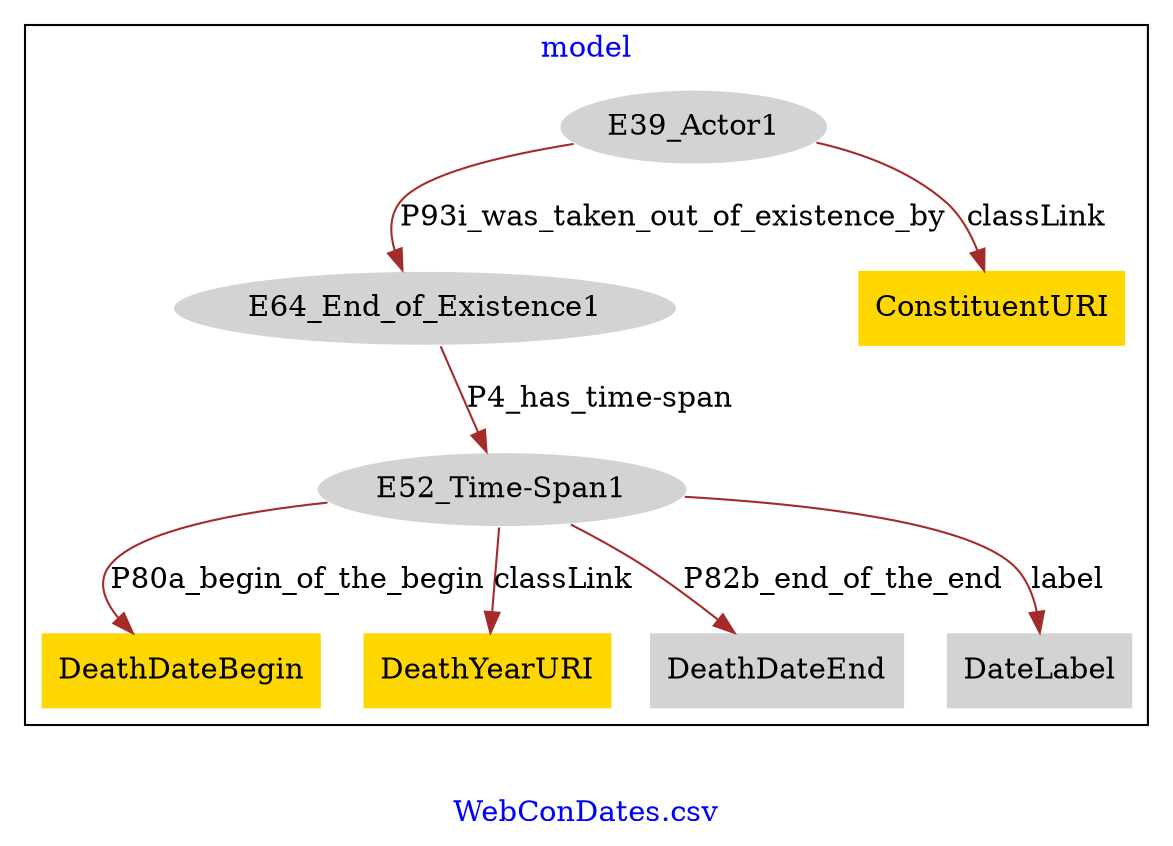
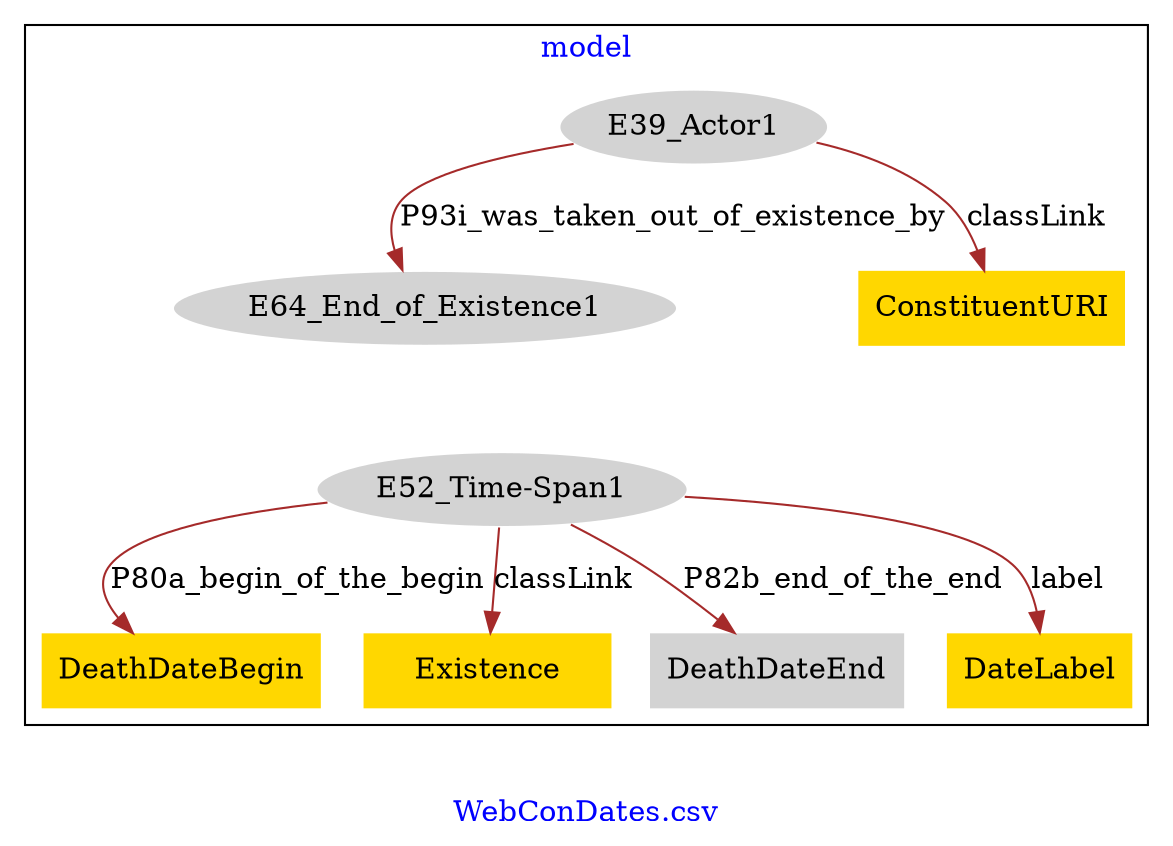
(459, 389) -> none
(488, 671) -> (488, 671)
(1040, 671) -> (1040, 671)
